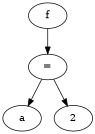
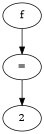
(22, 118) -> none
